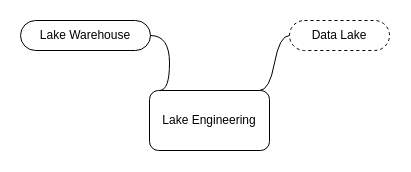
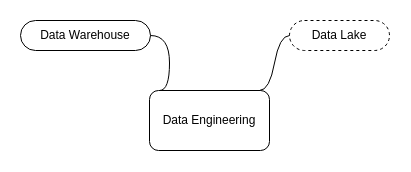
(86, 36) -> (86, 36)
(210, 121) -> (210, 121)
